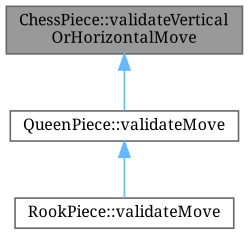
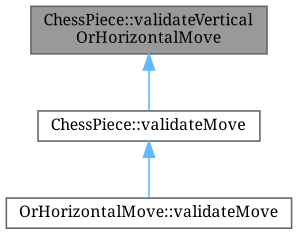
(124, 126) -> (149, 126)
(124, 213) -> (149, 213)
